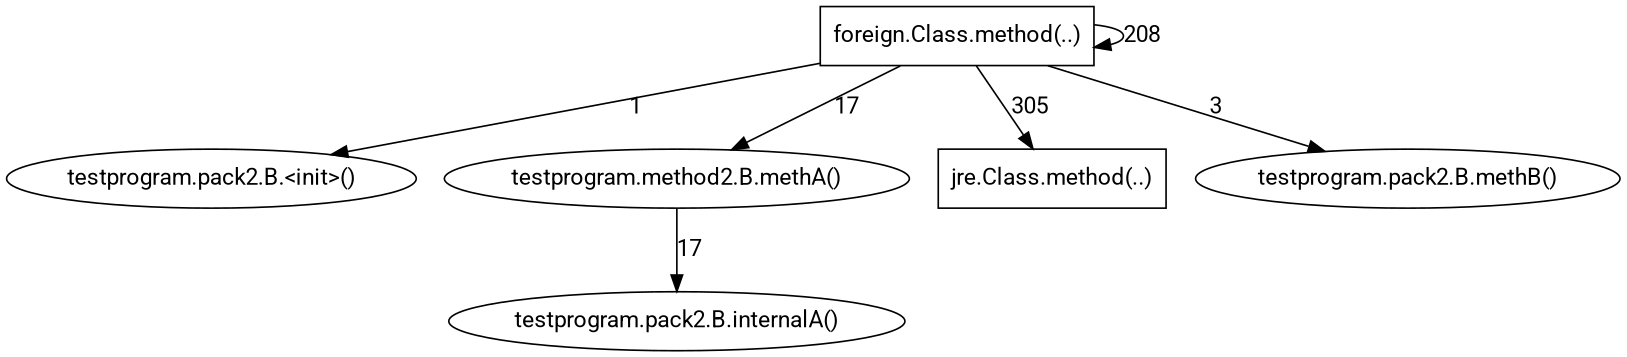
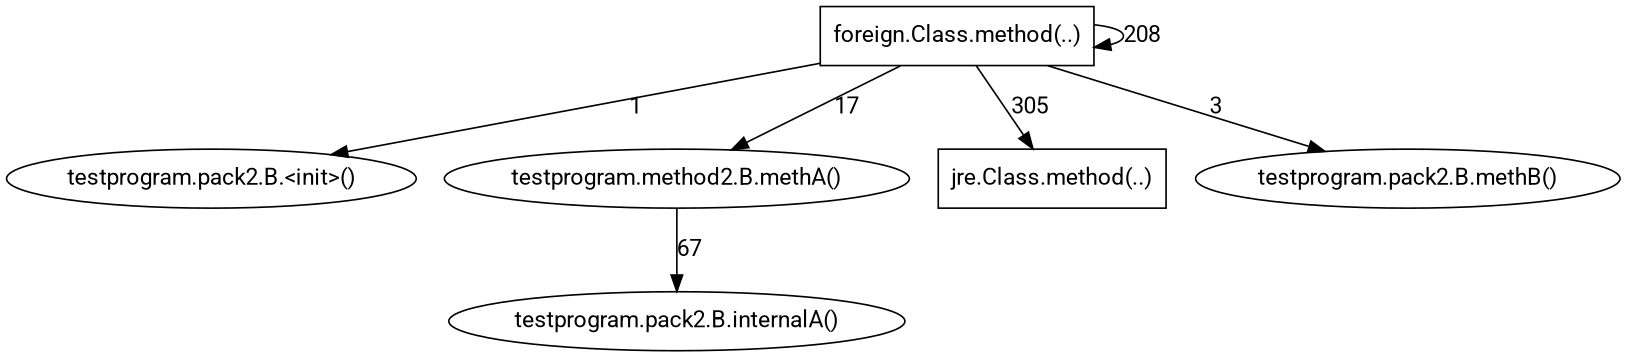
(690, 250) -> (690, 250)
